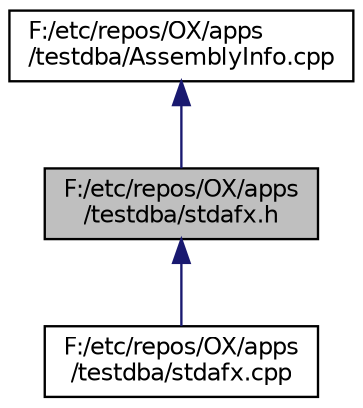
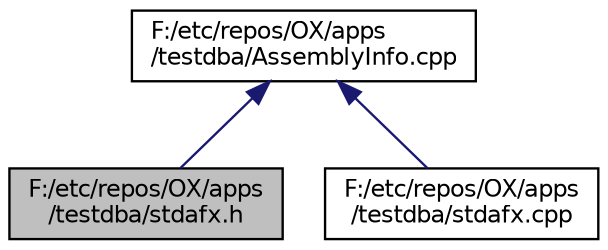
(181, 295) -> (391, 133)
